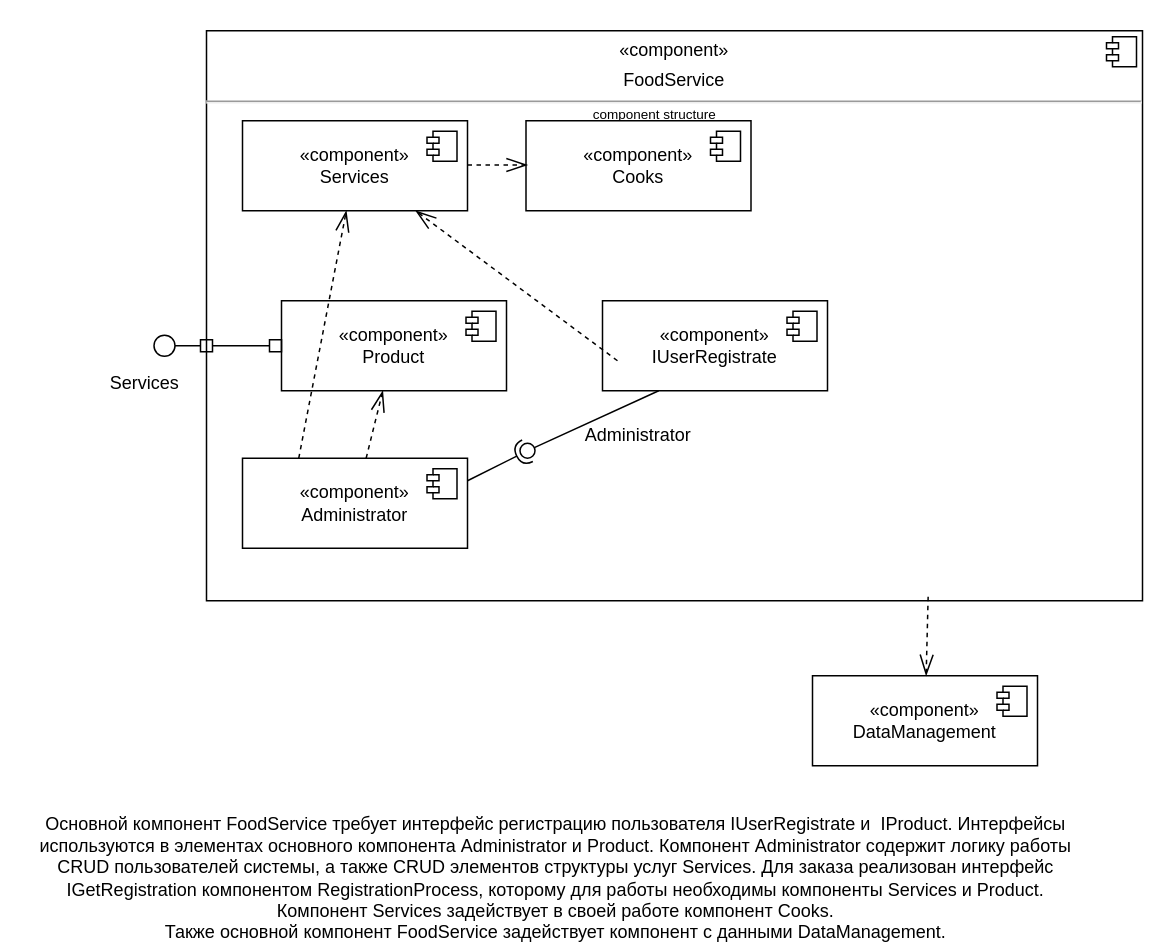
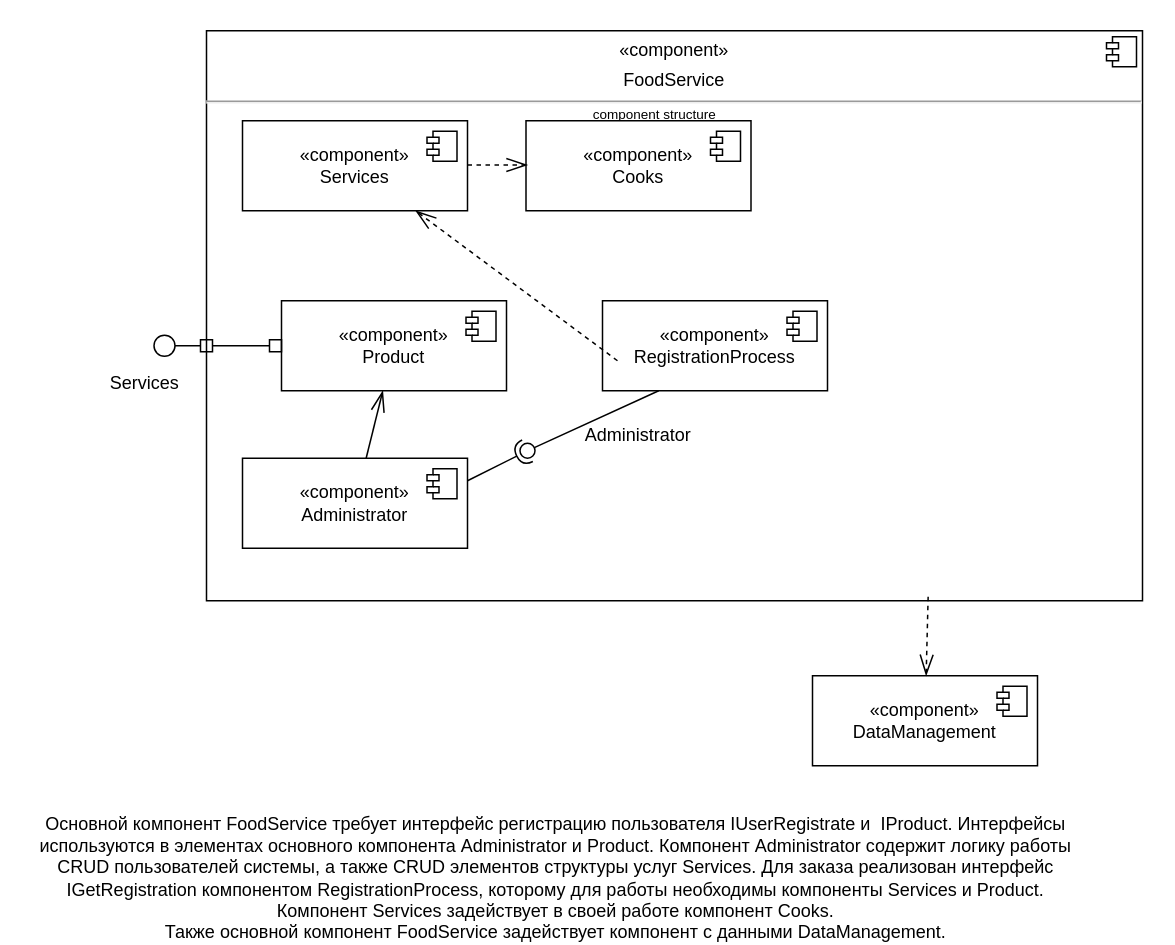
(322, 336) -> none
(715, 346) -> (715, 346)
(374, 425) -> (374, 425)
